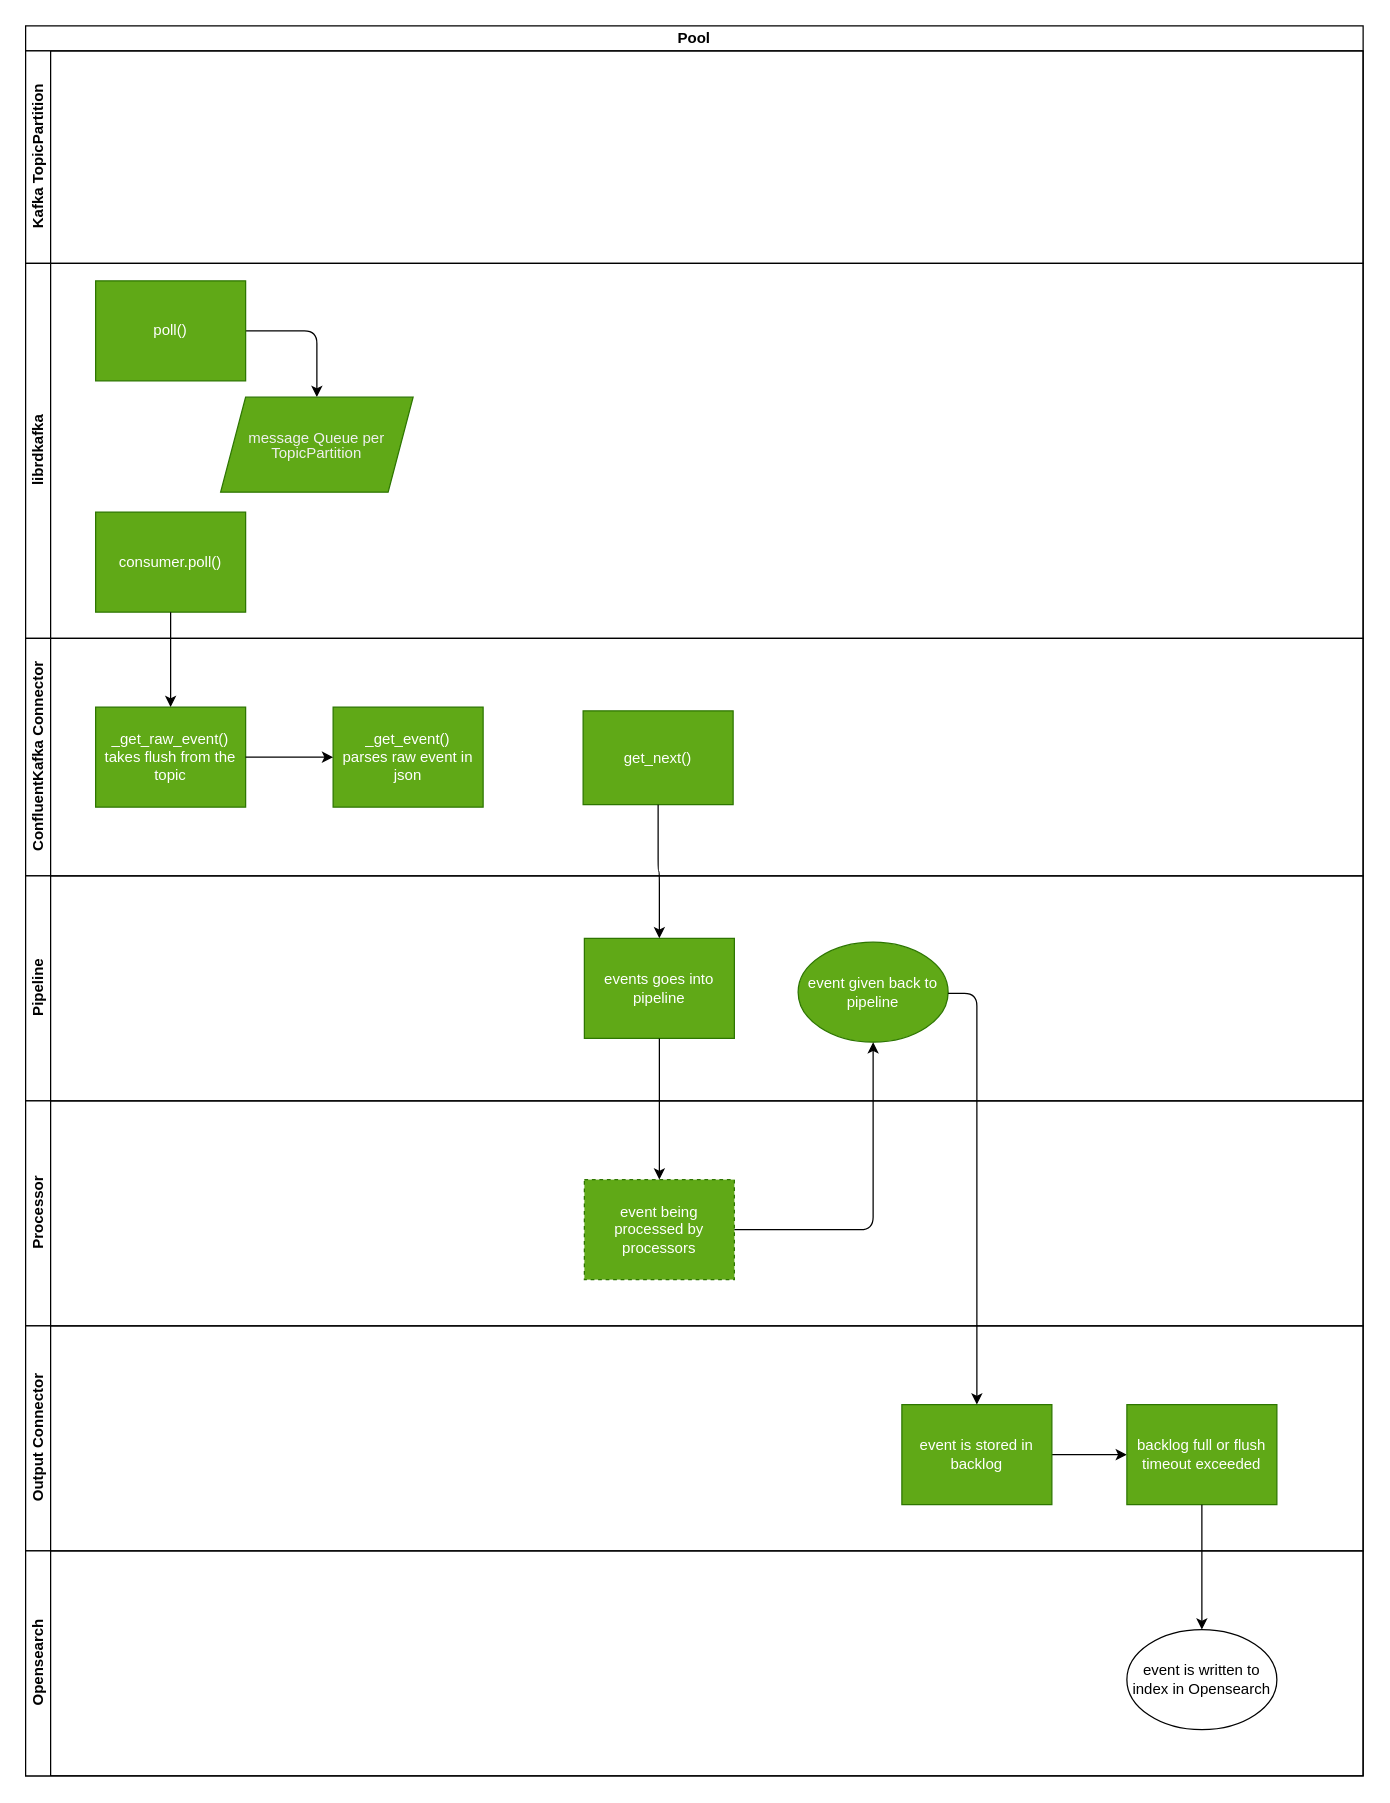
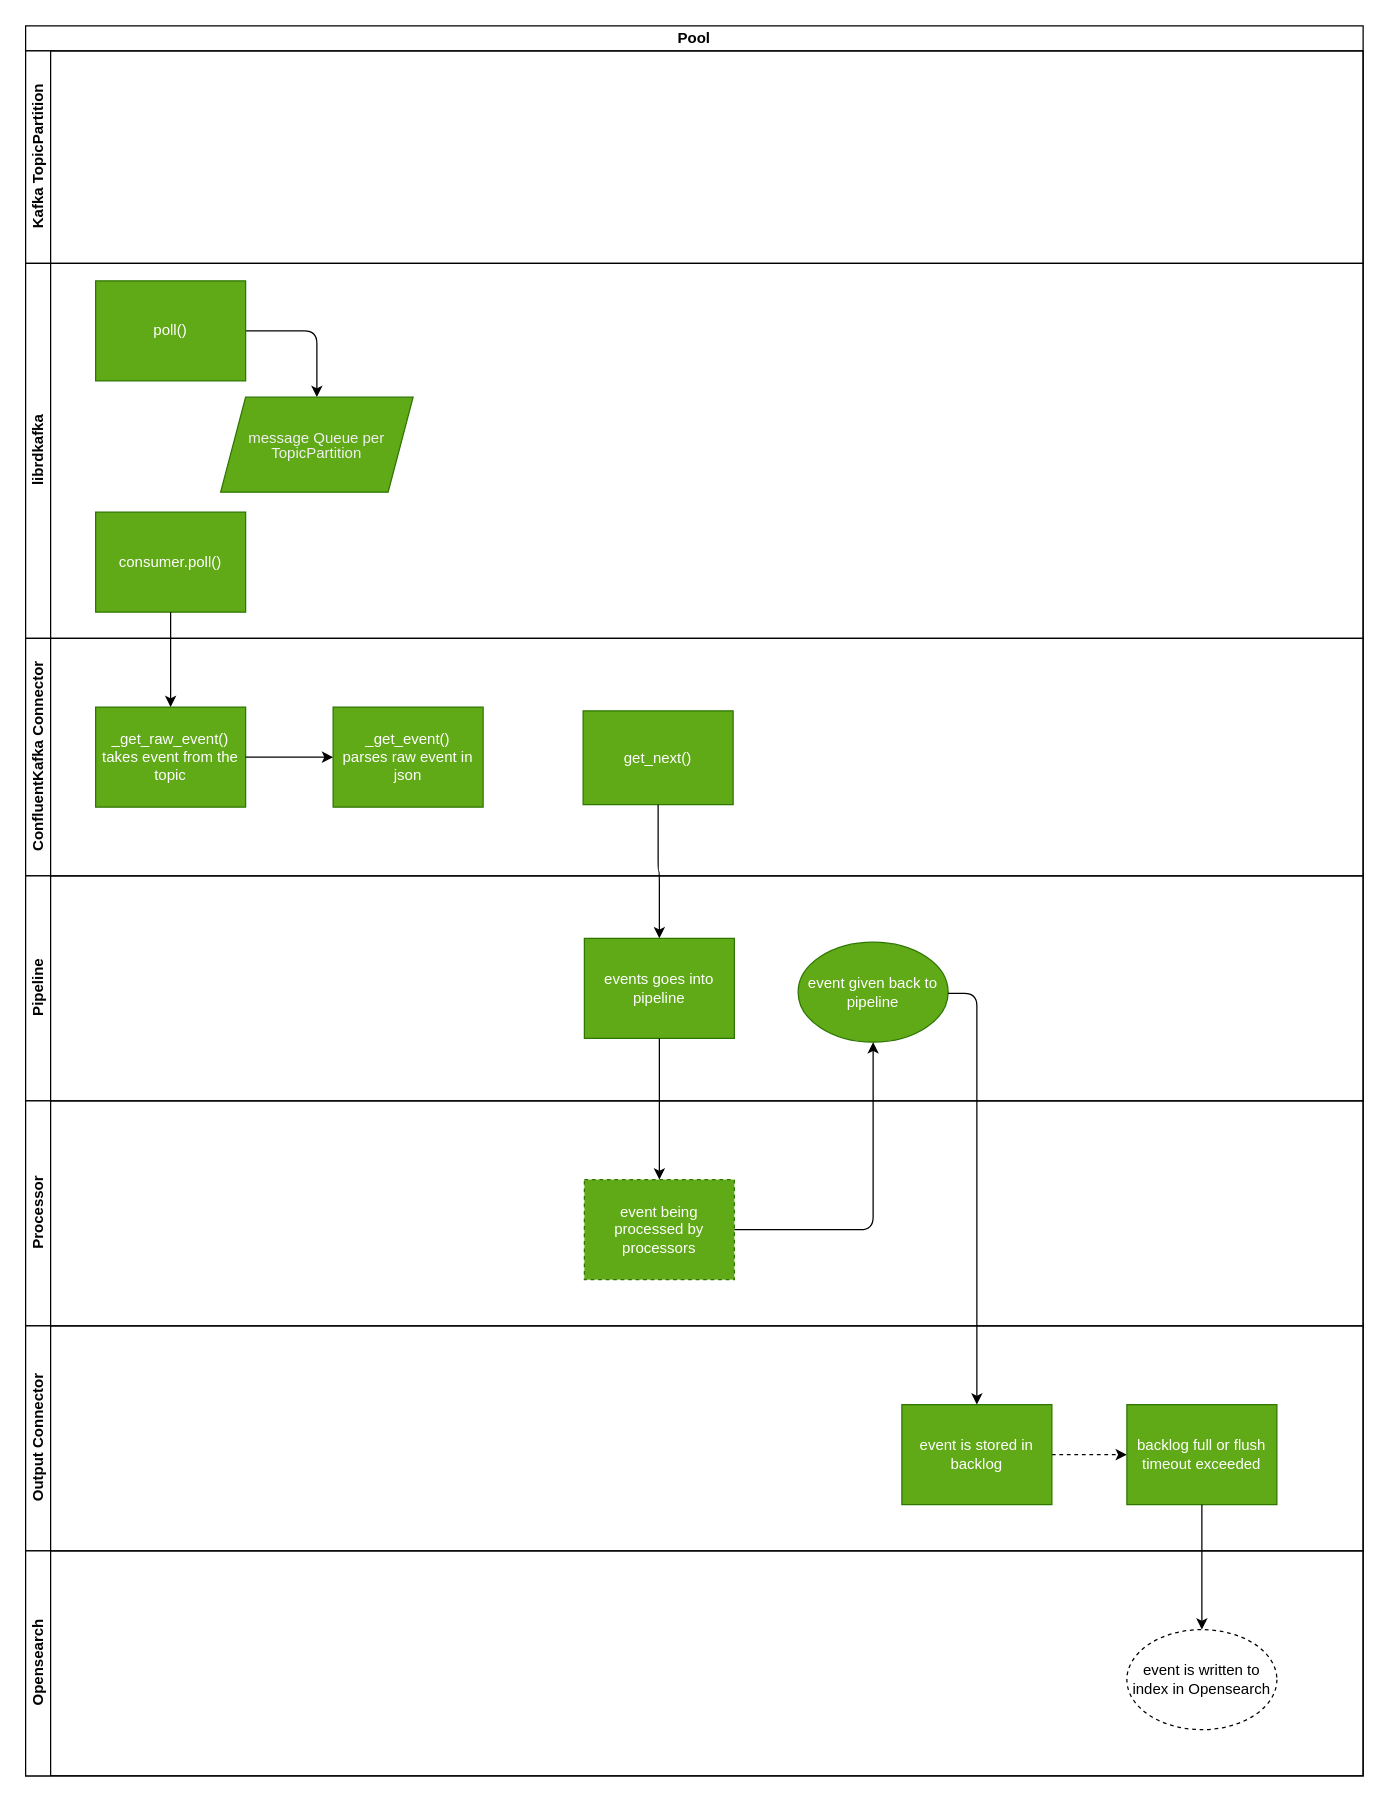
(171, 757) -> (171, 757)
(1086, 1454) -> (1086, 1454)
(1202, 1679) -> (1202, 1679)
